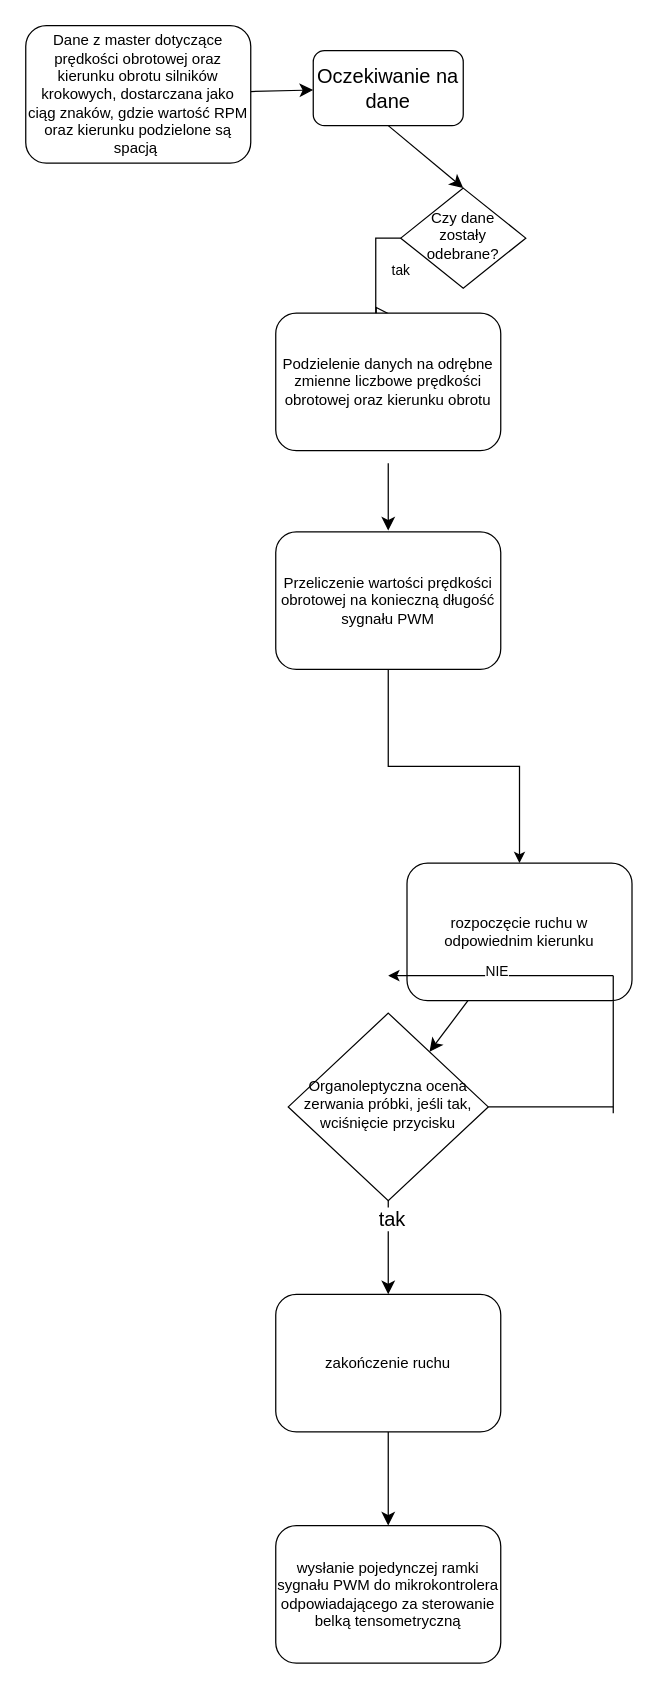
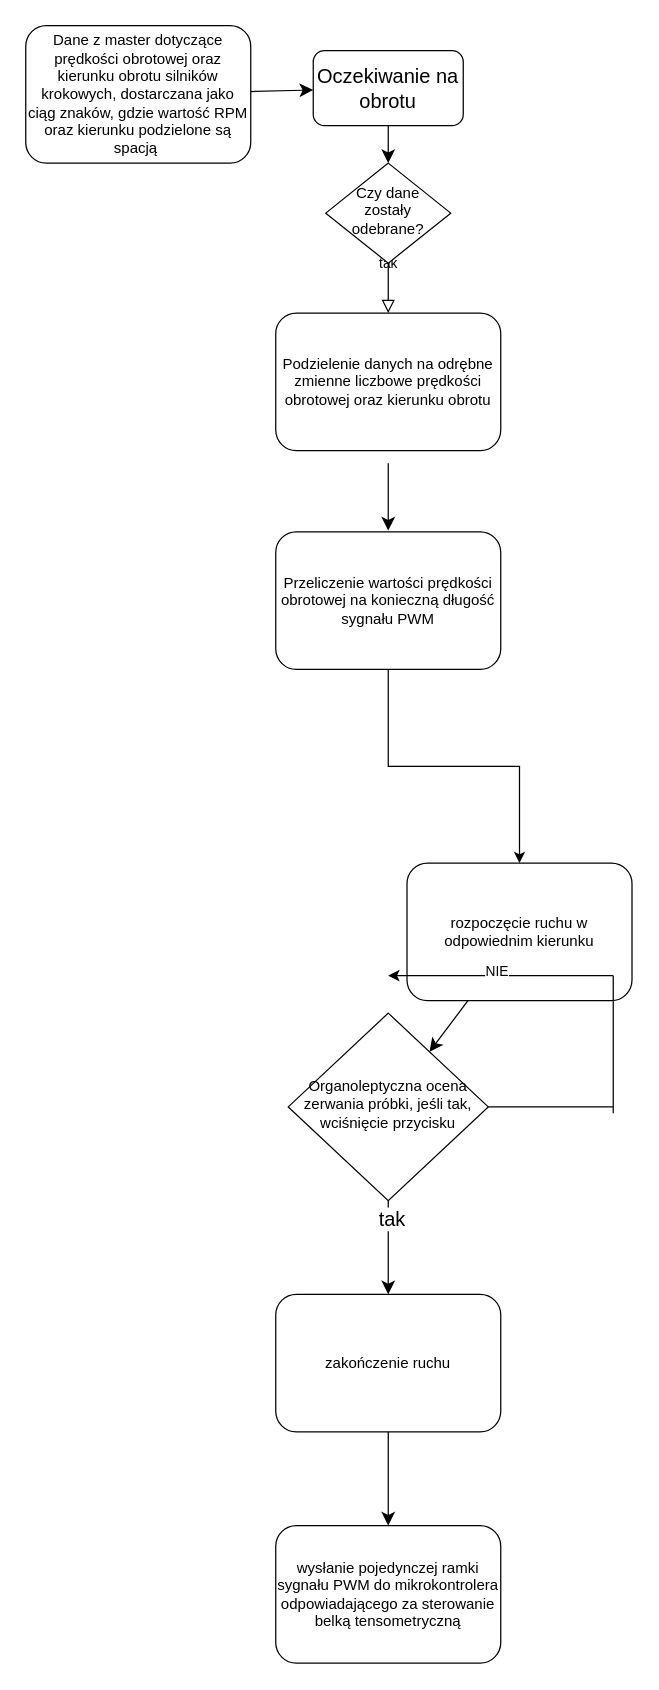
(388, 88) -> (388, 88)
(463, 238) -> (388, 213)
